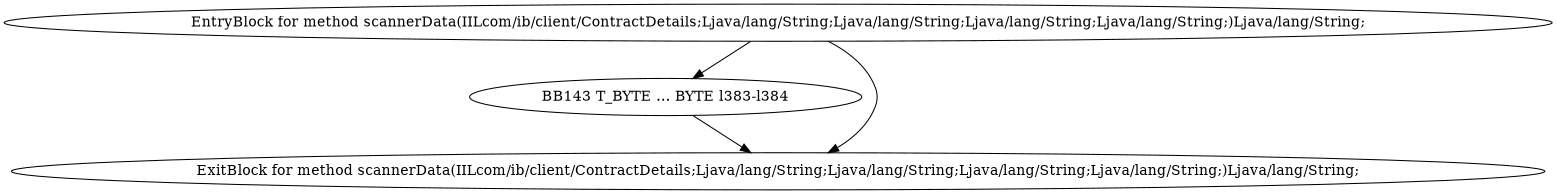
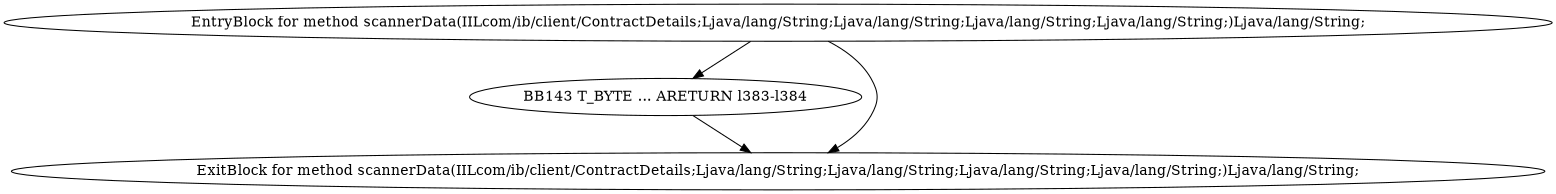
(666, 97) -> (666, 97)
